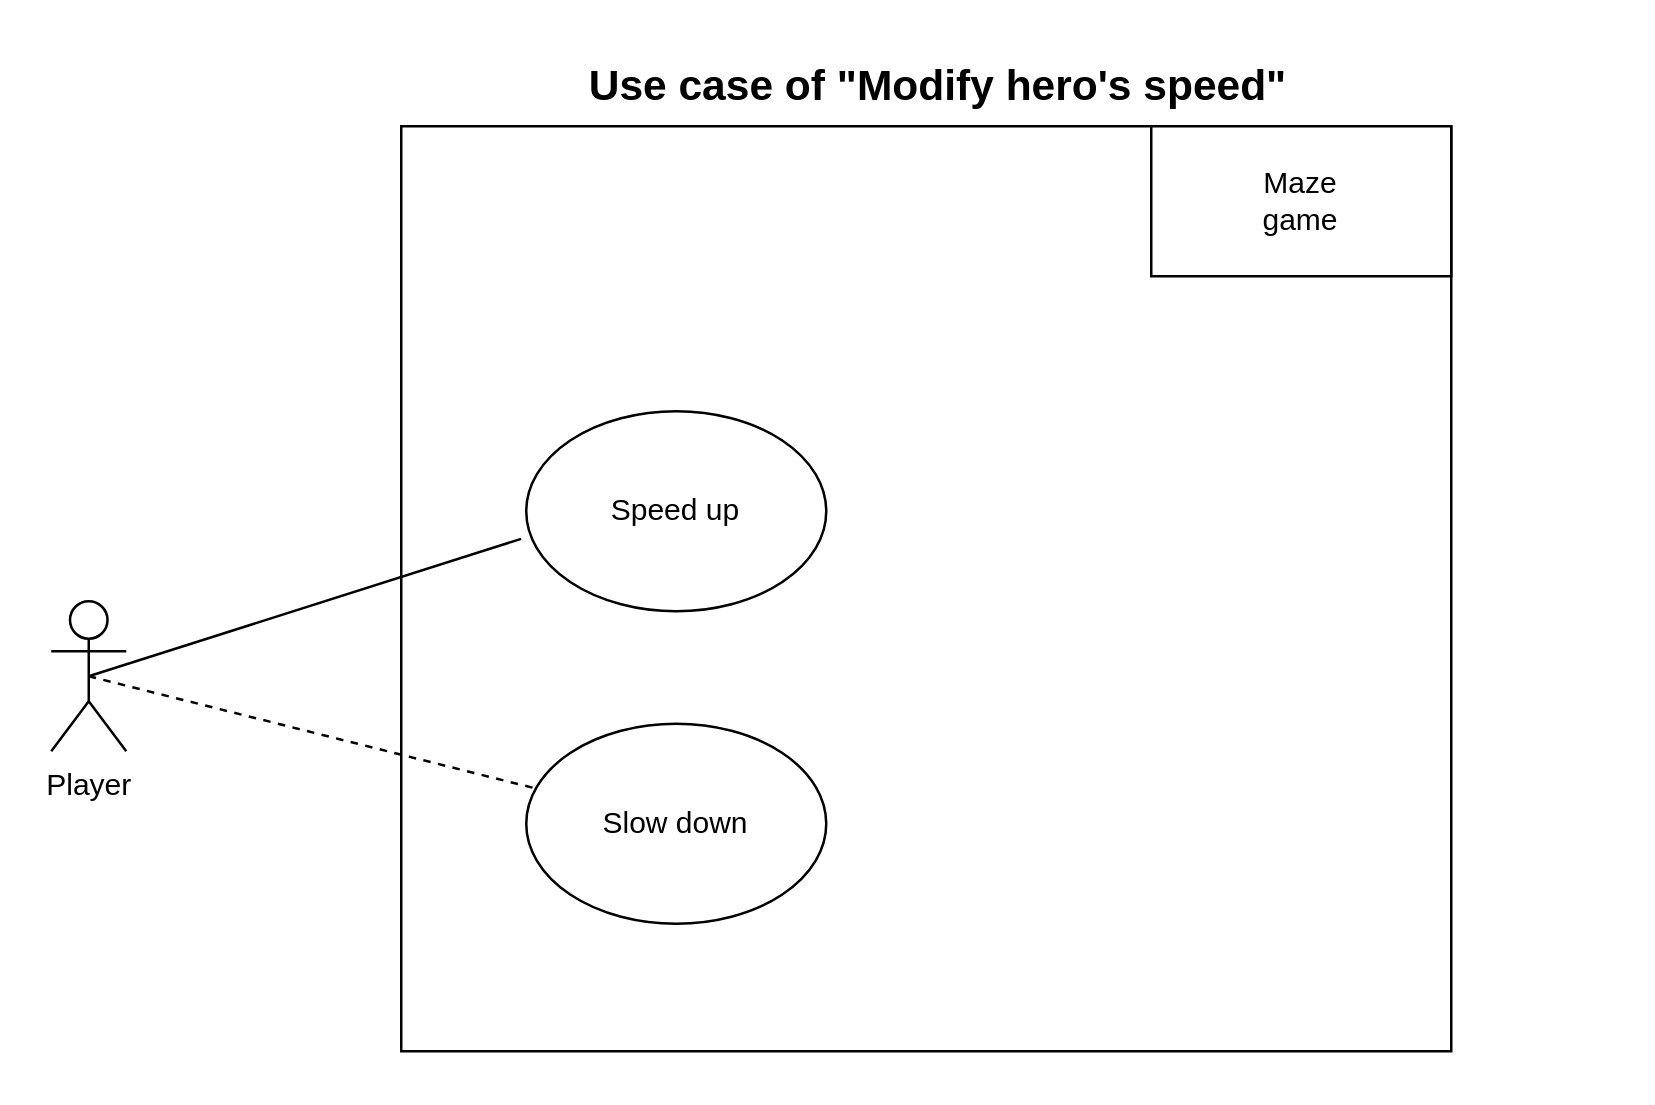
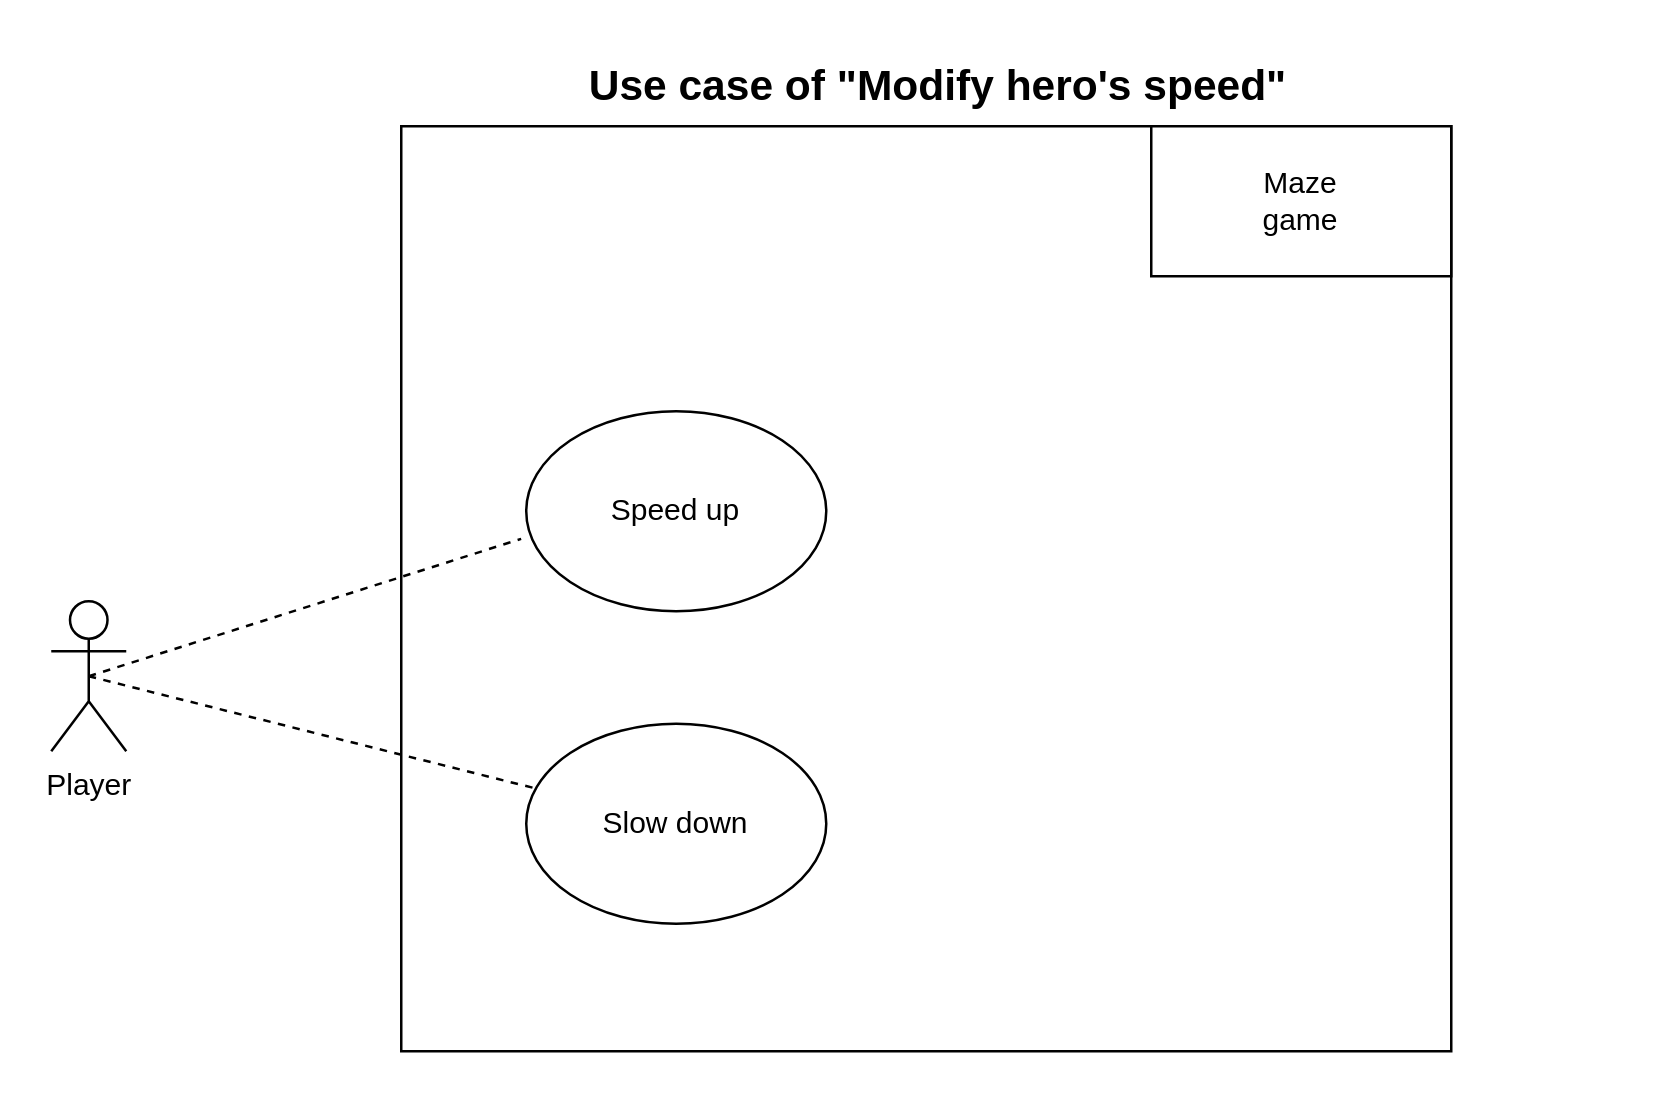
(322, 602) -> (322, 602)
